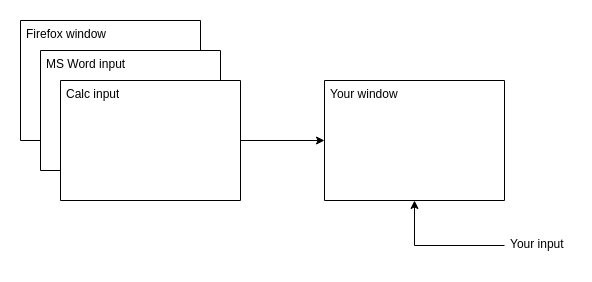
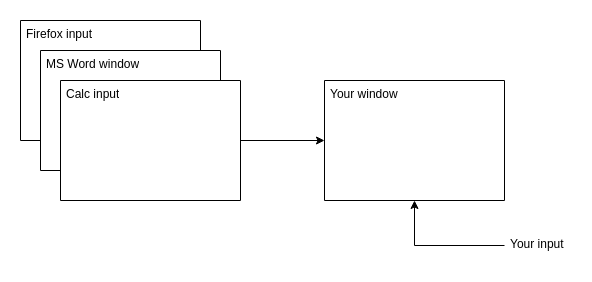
(69, 35) -> (66, 35)
(86, 65) -> (89, 65)
